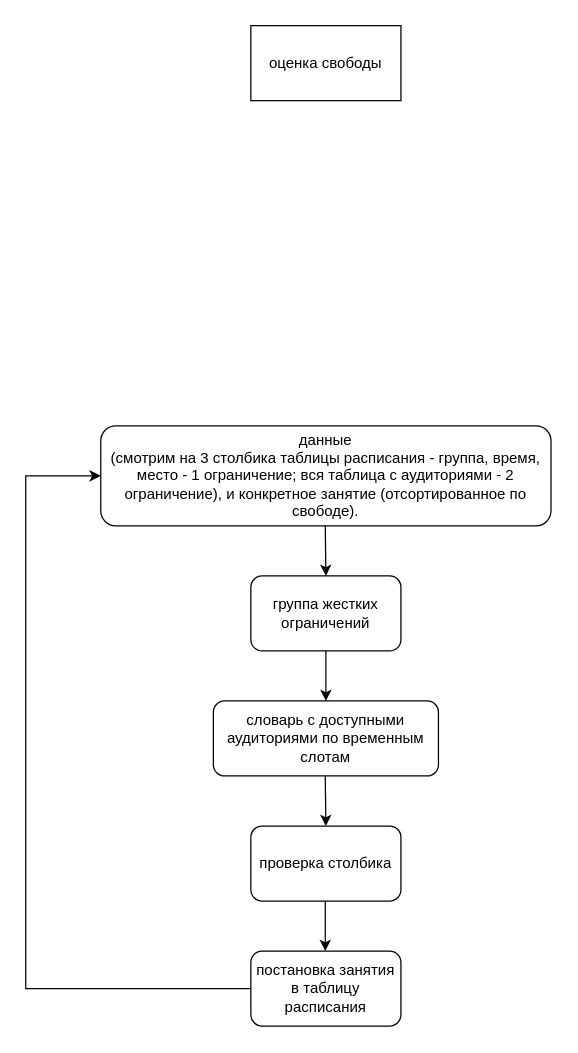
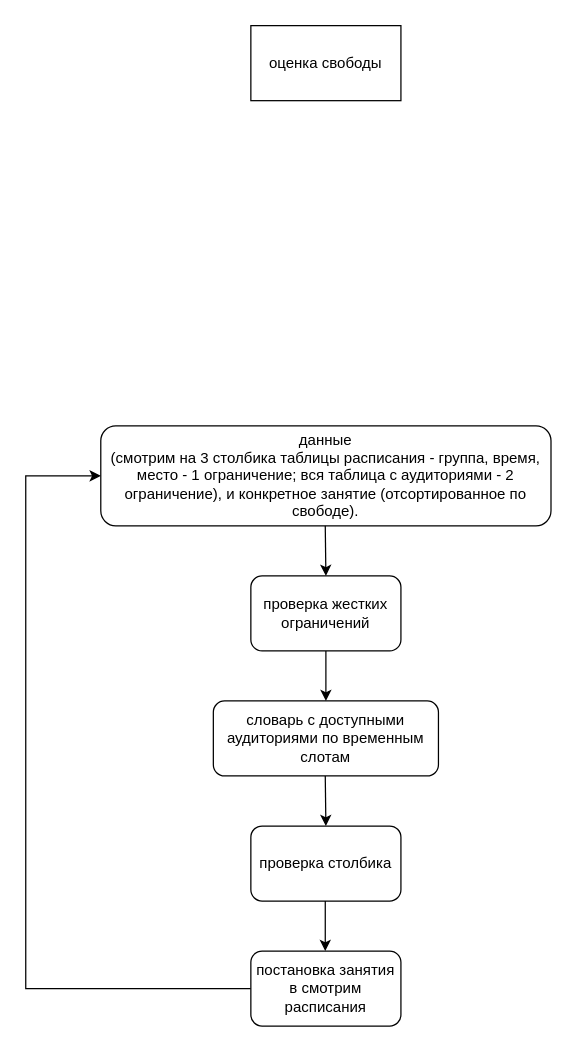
(326, 613) -> (326, 613)
(326, 988) -> (326, 988)
